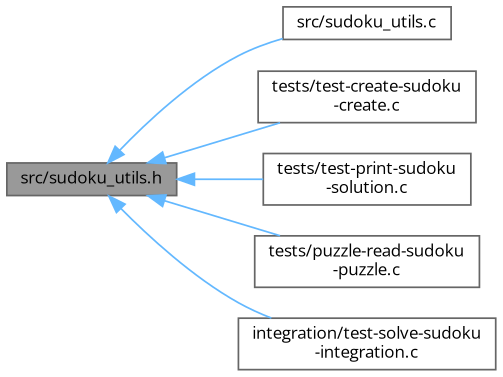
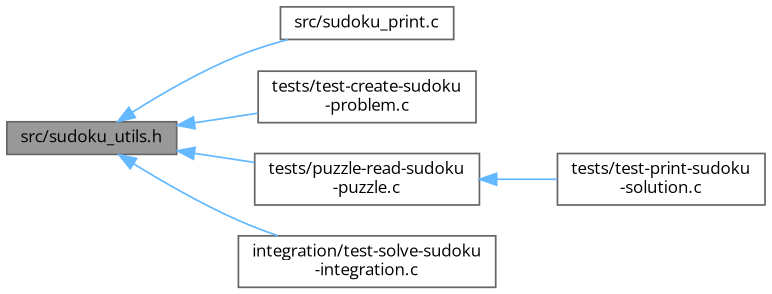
(367, 23) -> (367, 23)
(367, 97) -> (367, 97)
(229, 179) -> (527, 179)
